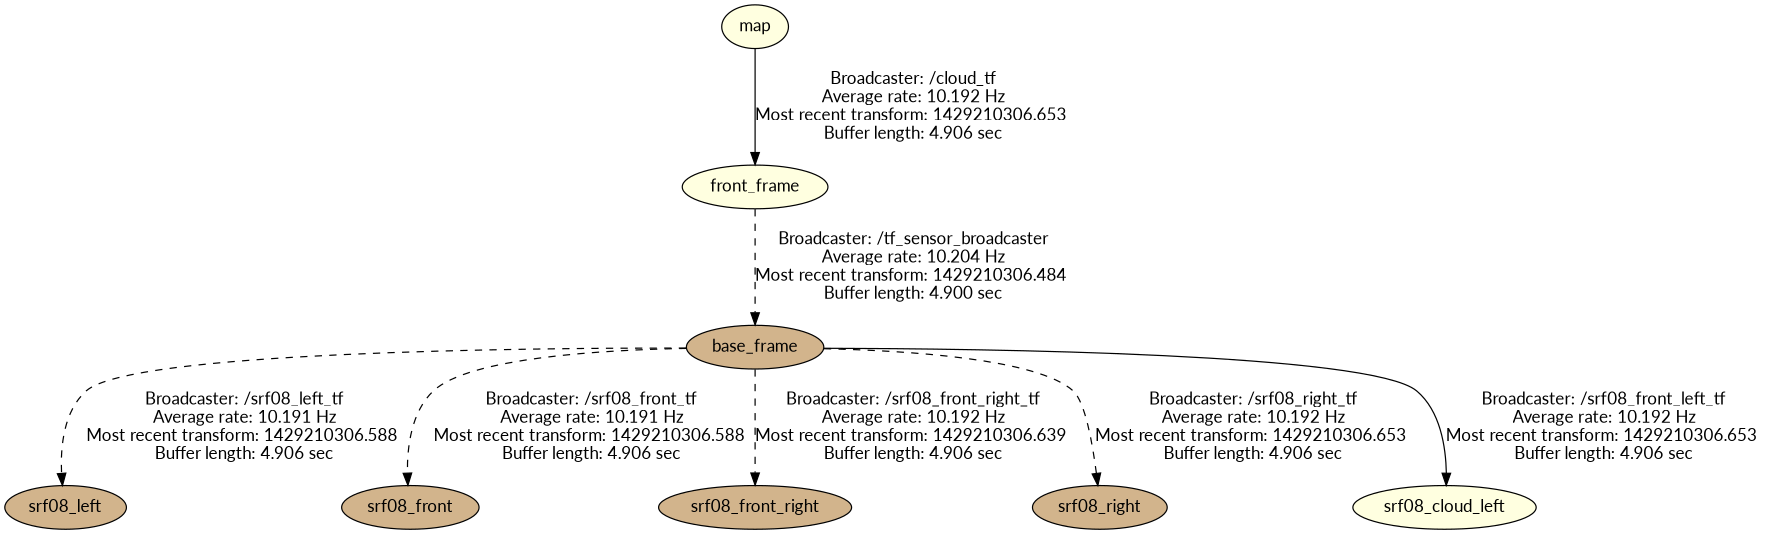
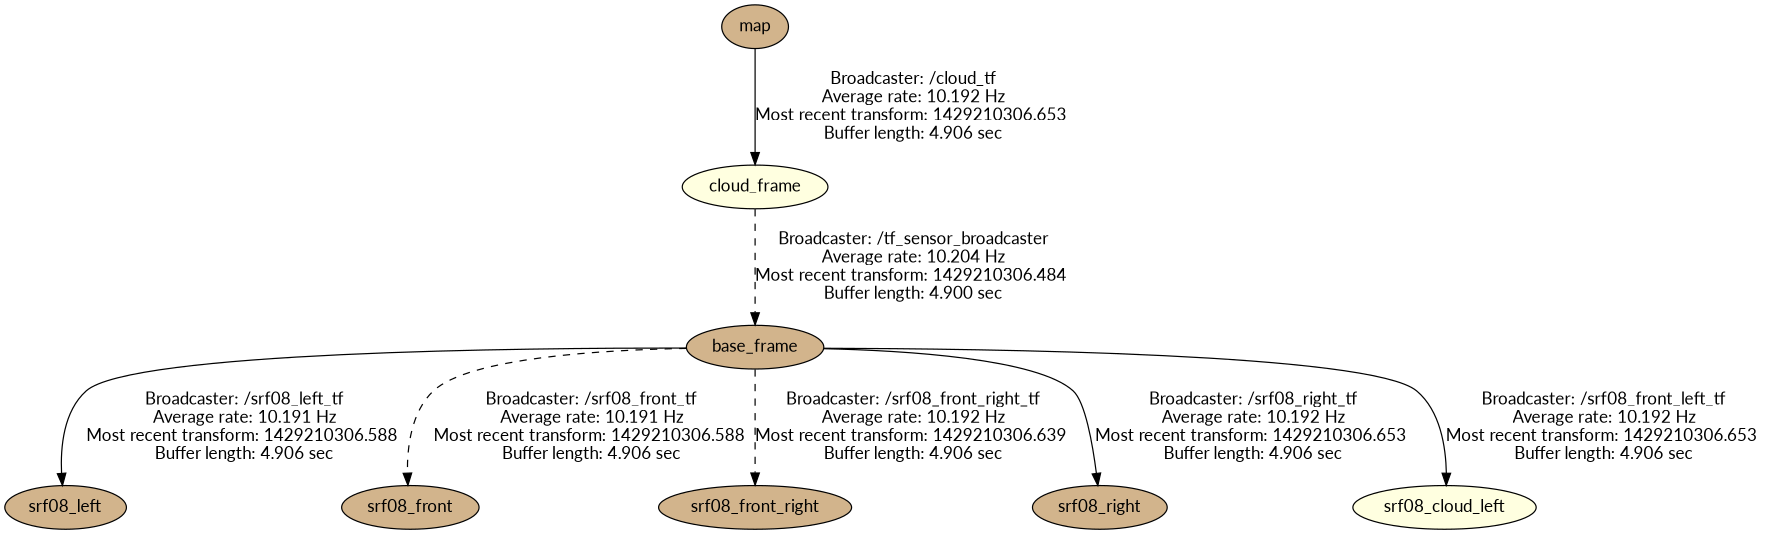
(755, 27) -> (755, 27)
(755, 187) -> (755, 187)
(340, 355) -> (340, 355)
(994, 363) -> (994, 363)
